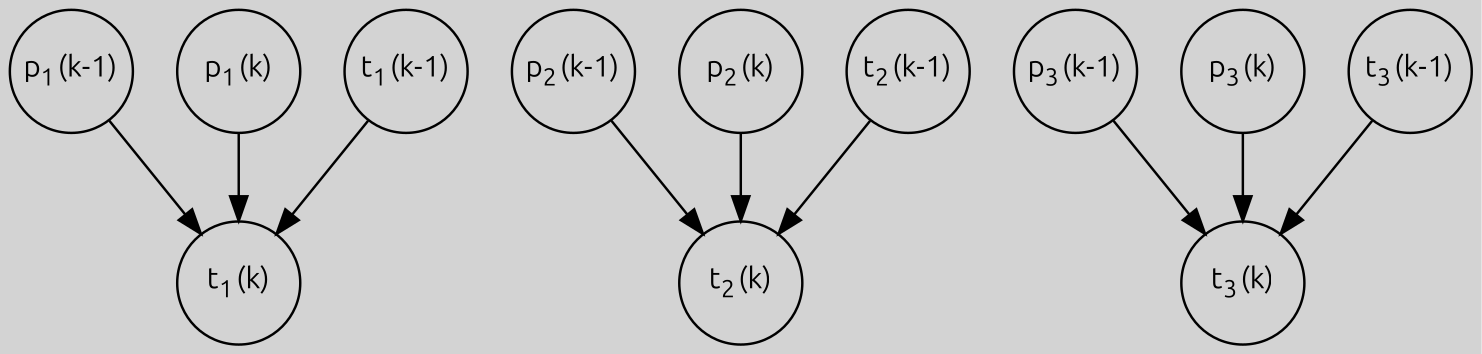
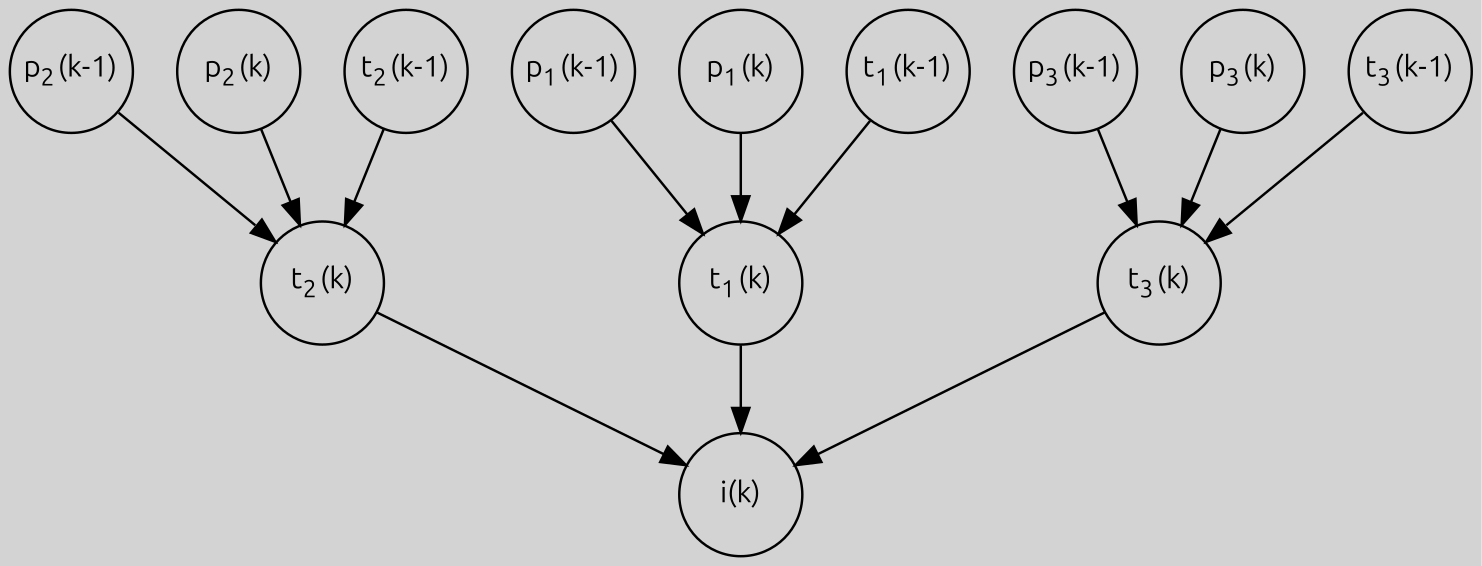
none -> (741, 495)
